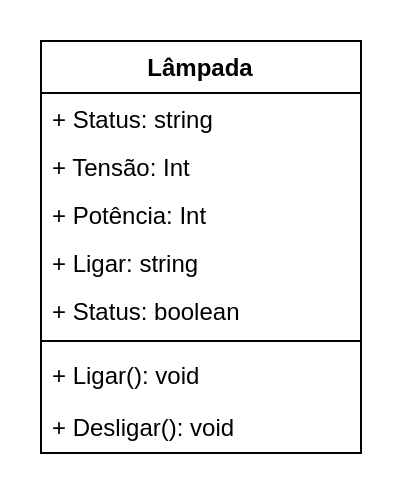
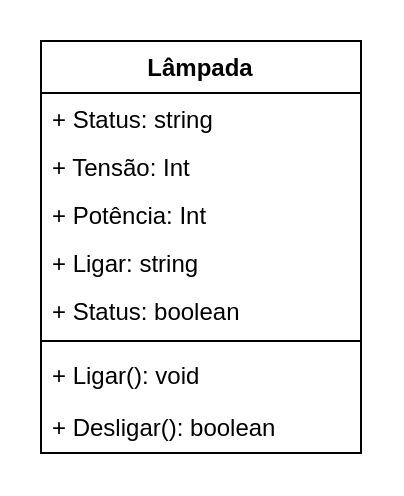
(155, 429) -> (175, 429)
